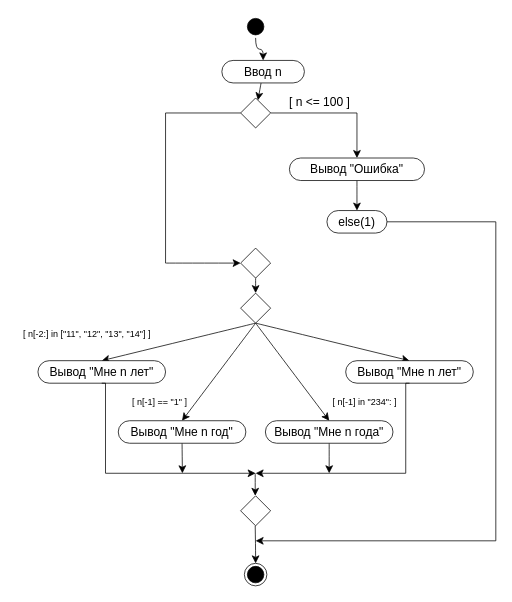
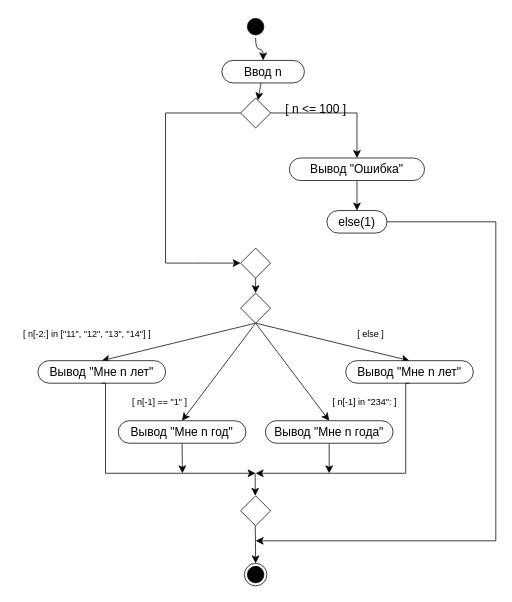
(319, 102) -> (315, 109)
none -> (370, 334)
